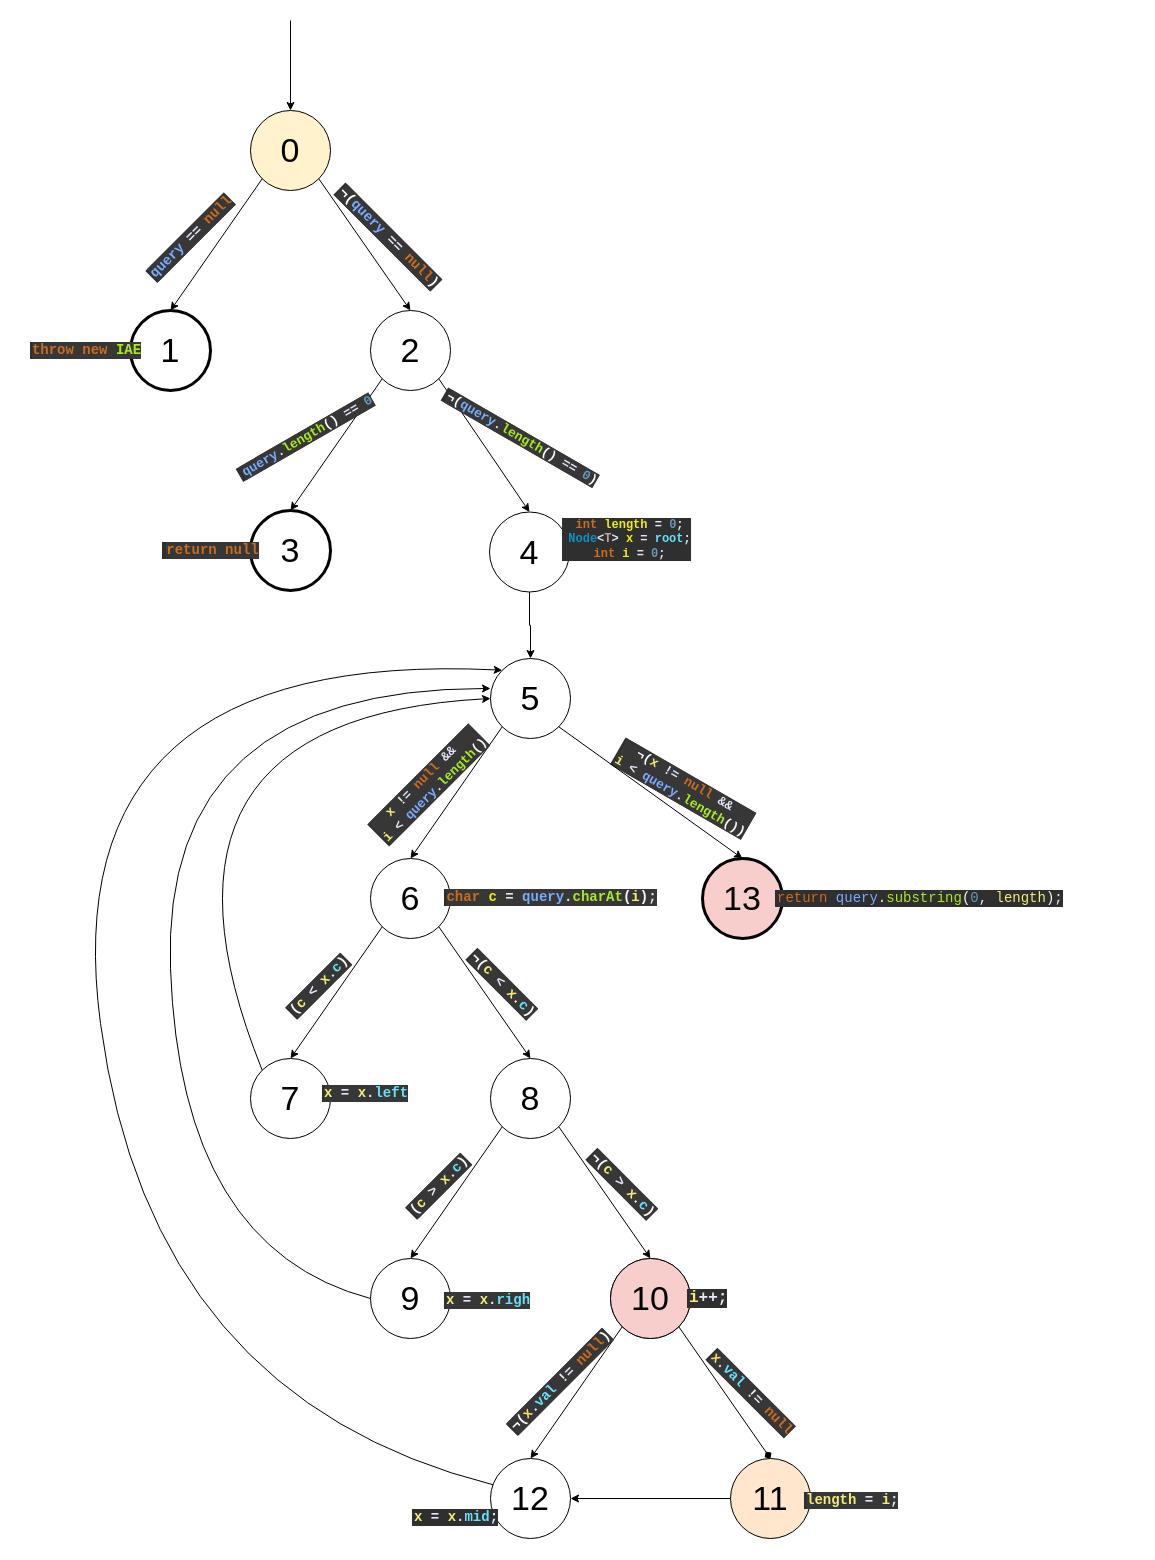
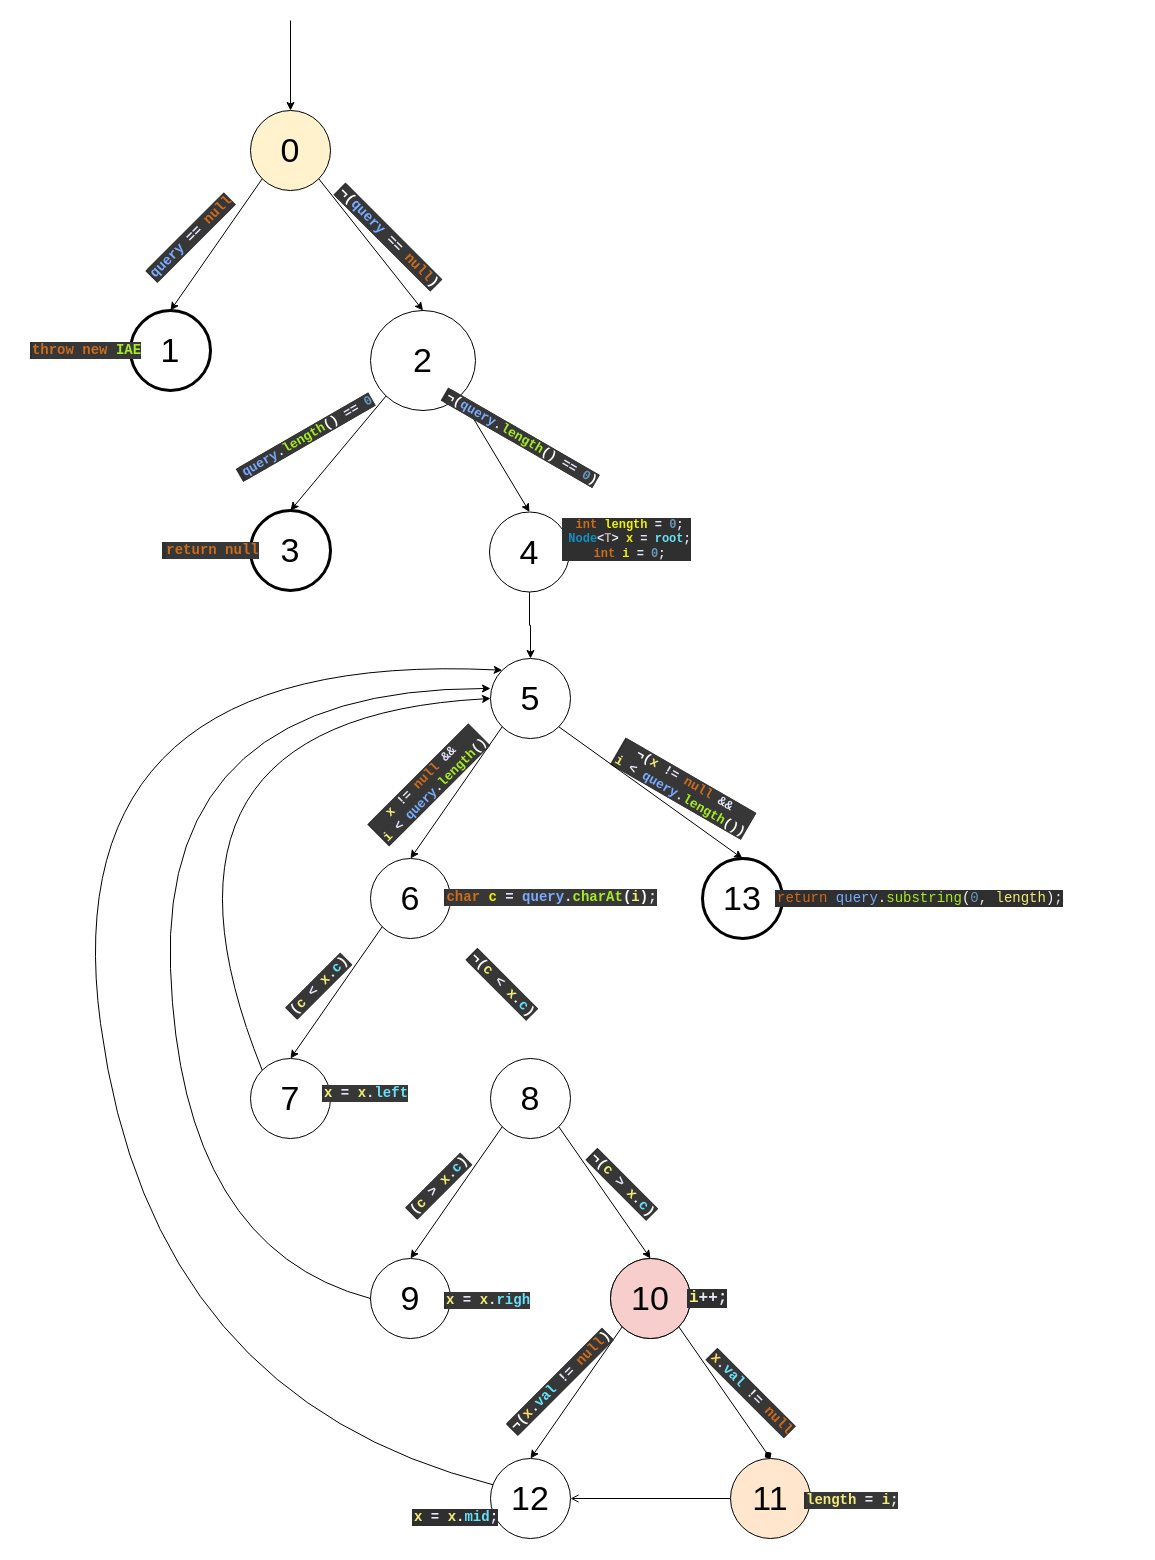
(411, 351) -> (423, 361)
(743, 899) -> (743, 899)
(483, 990) -> none
(578, 1499) -> (576, 1499)
